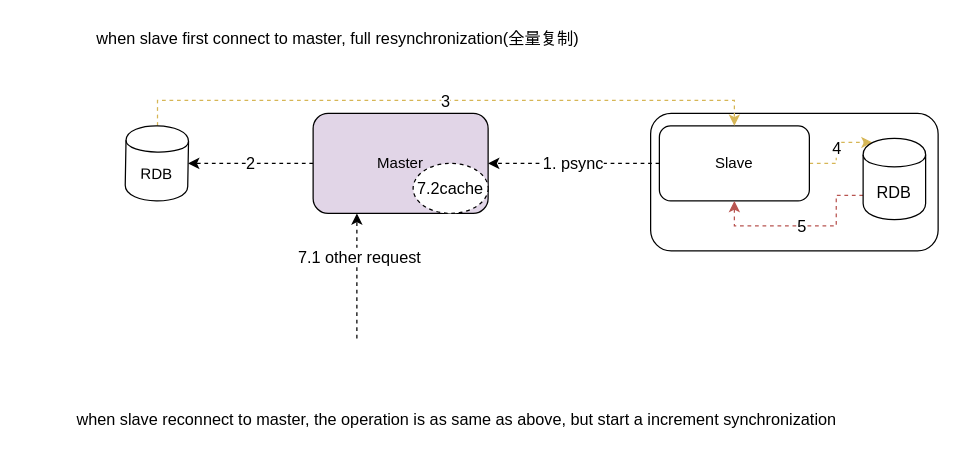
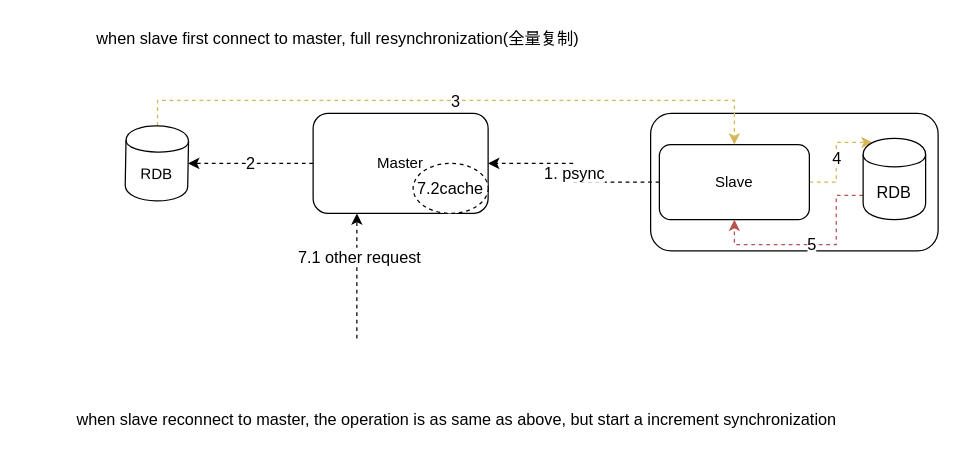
(401, 163) -> (401, 163)
(734, 163) -> (734, 182)
